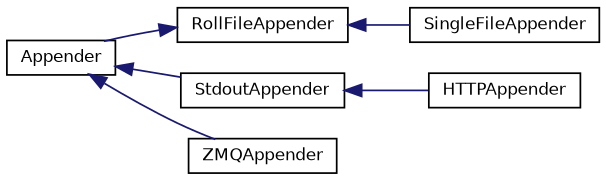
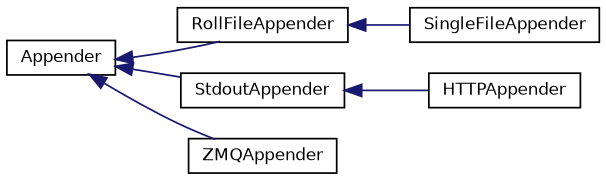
(132, 35) -> (177, 50)
